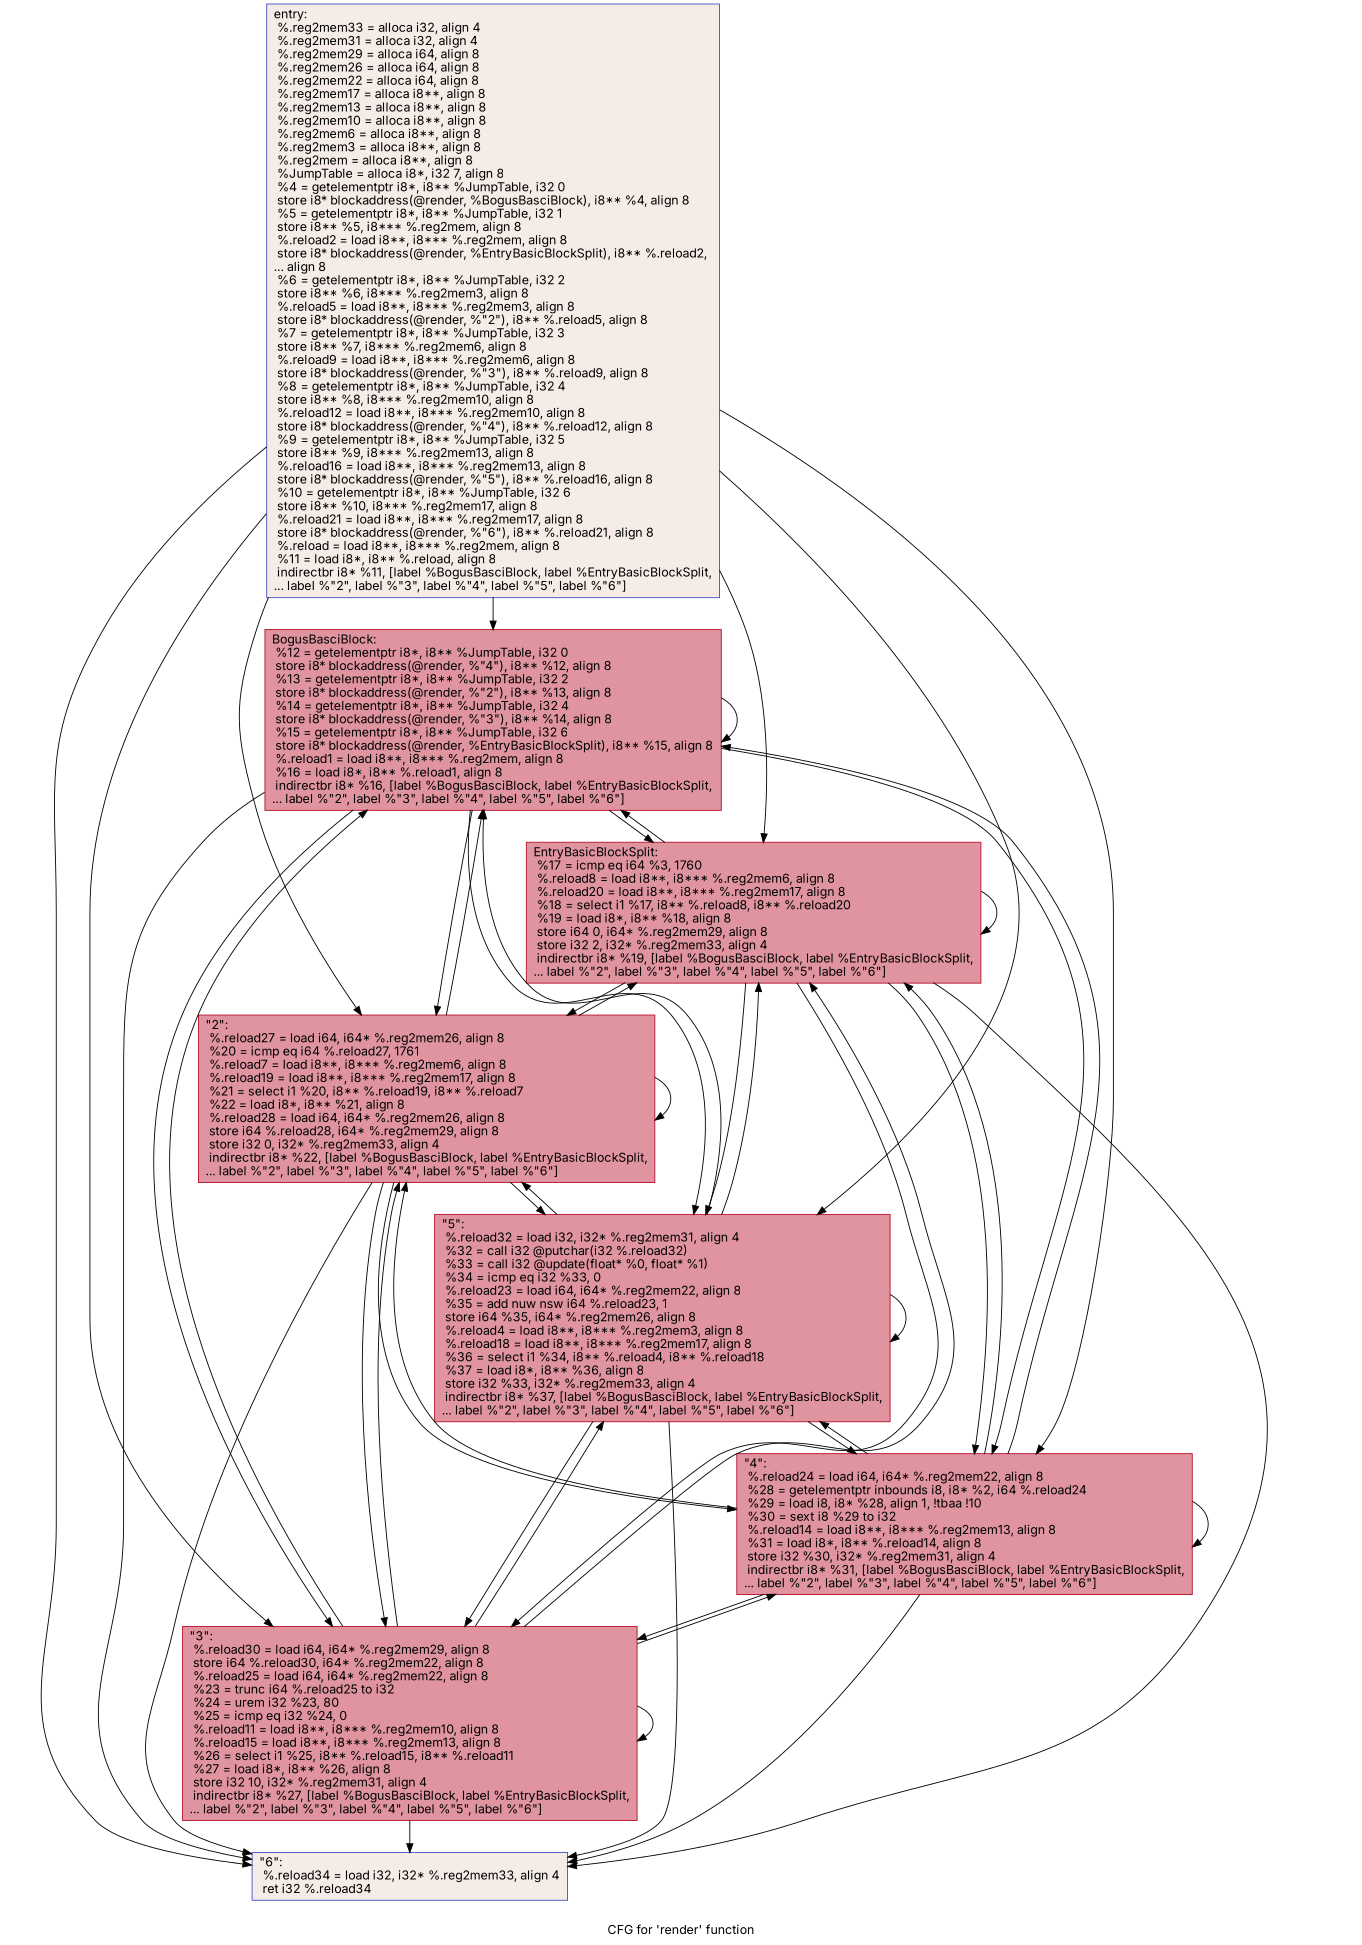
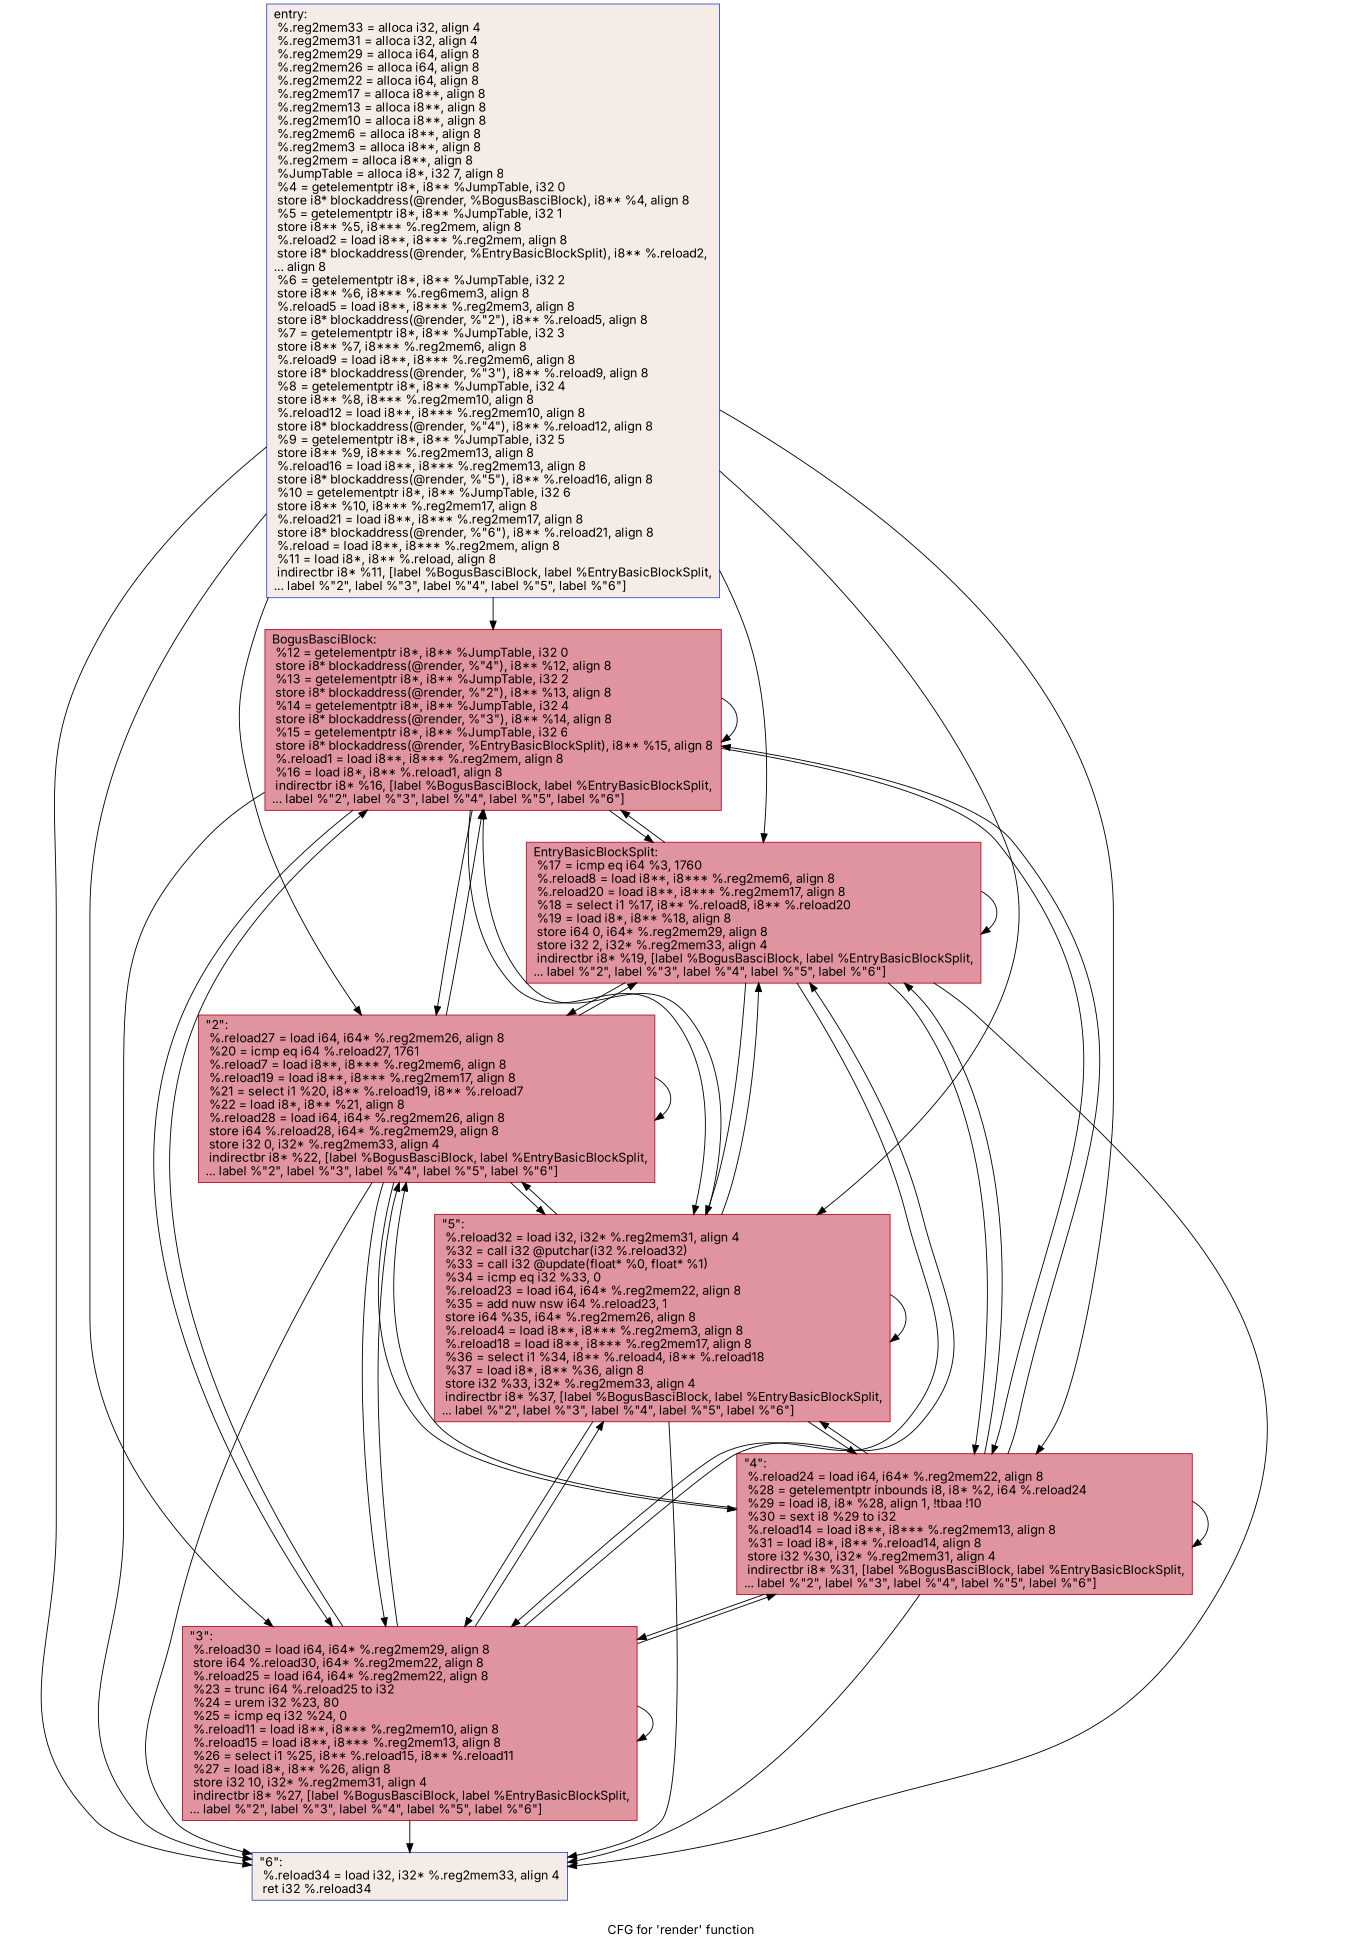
(402, 294) -> (402, 294)
